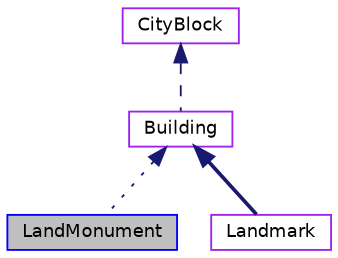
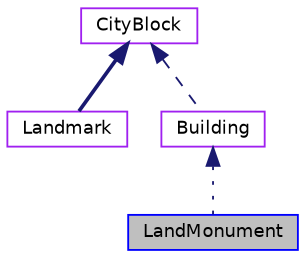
(232, 188) -> (98, 85)
